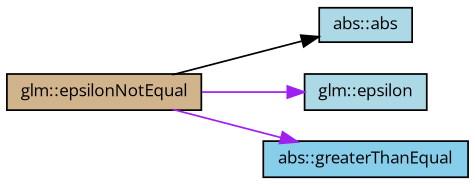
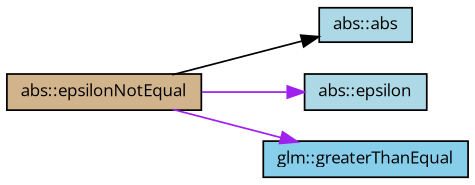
(104, 92) -> (104, 92)
(366, 92) -> (366, 92)
(366, 159) -> (366, 159)
